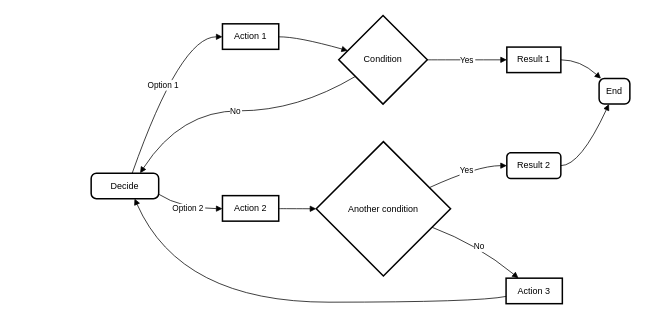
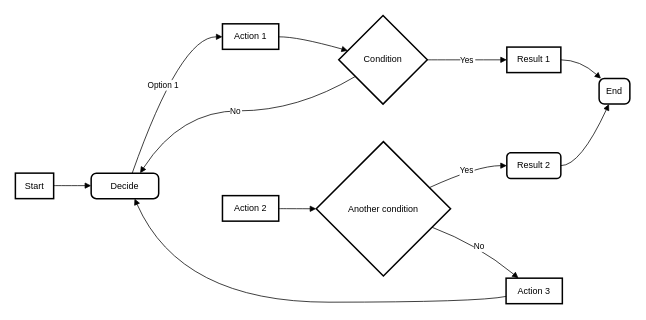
none -> (69, 185)
none -> (35, 186)
(187, 205) -> none
